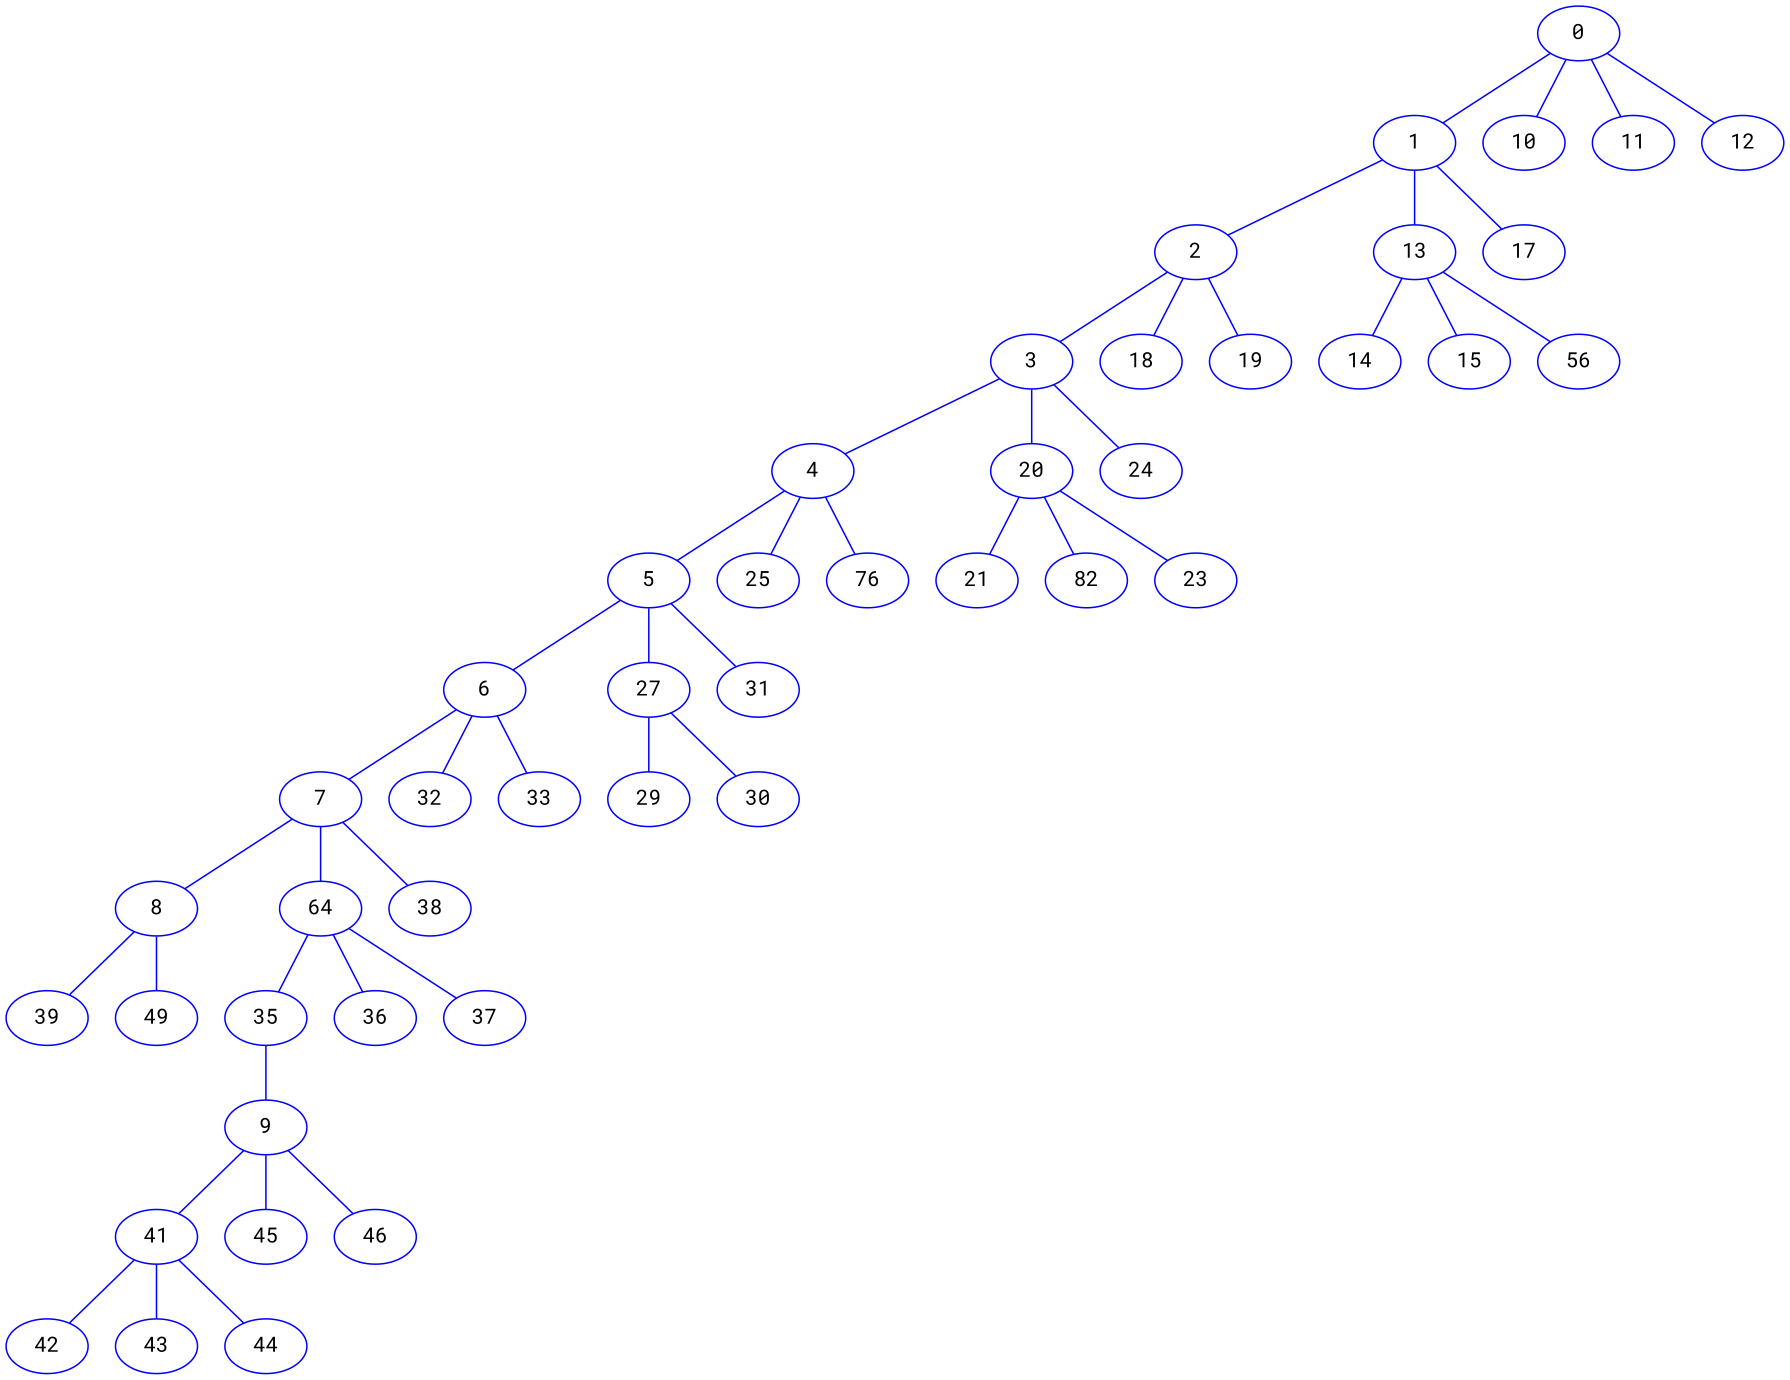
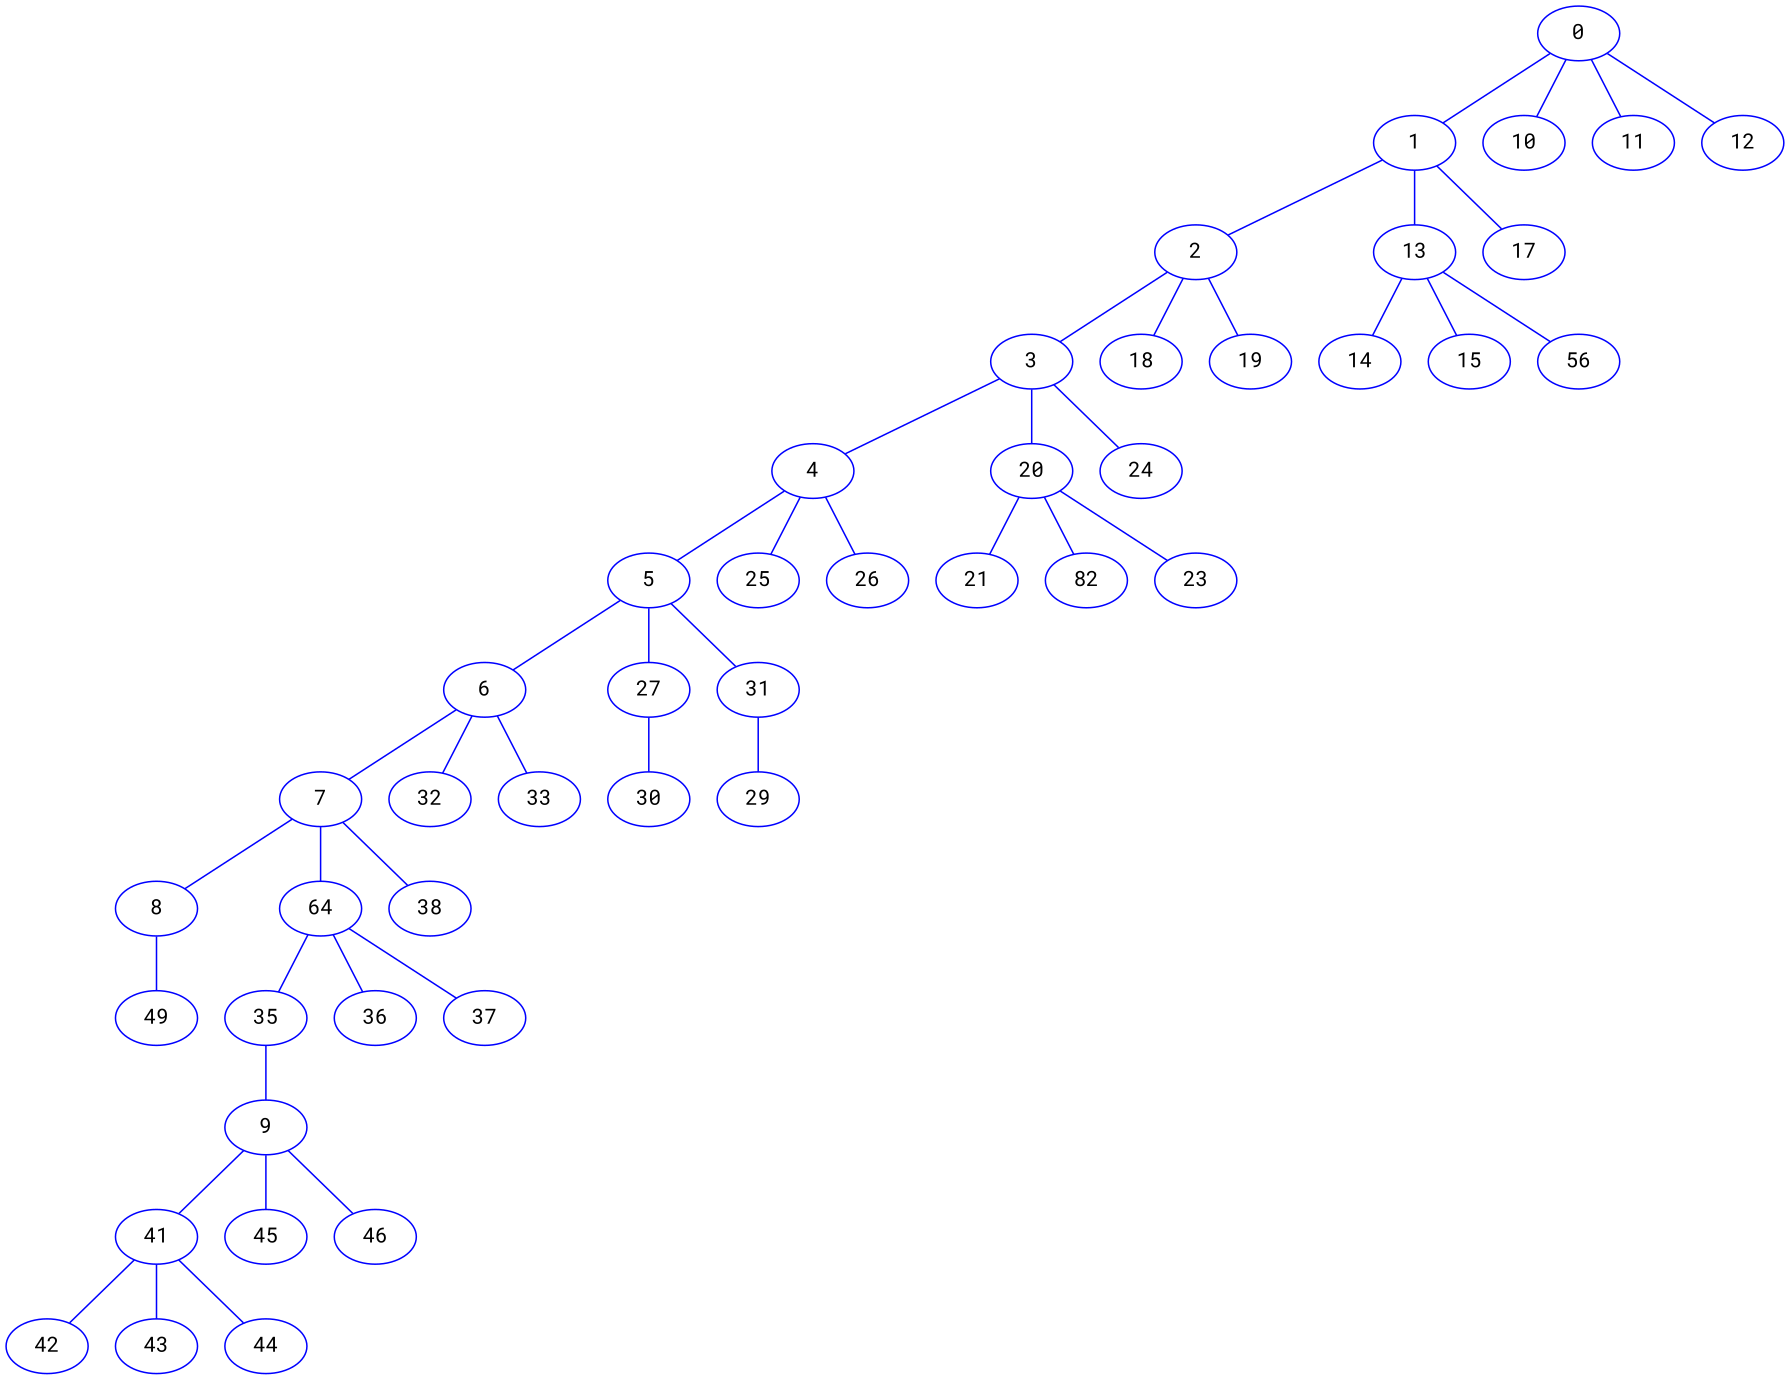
(868, 580) -> (868, 580)
(649, 745) -> (758, 745)
(47, 1018) -> none
